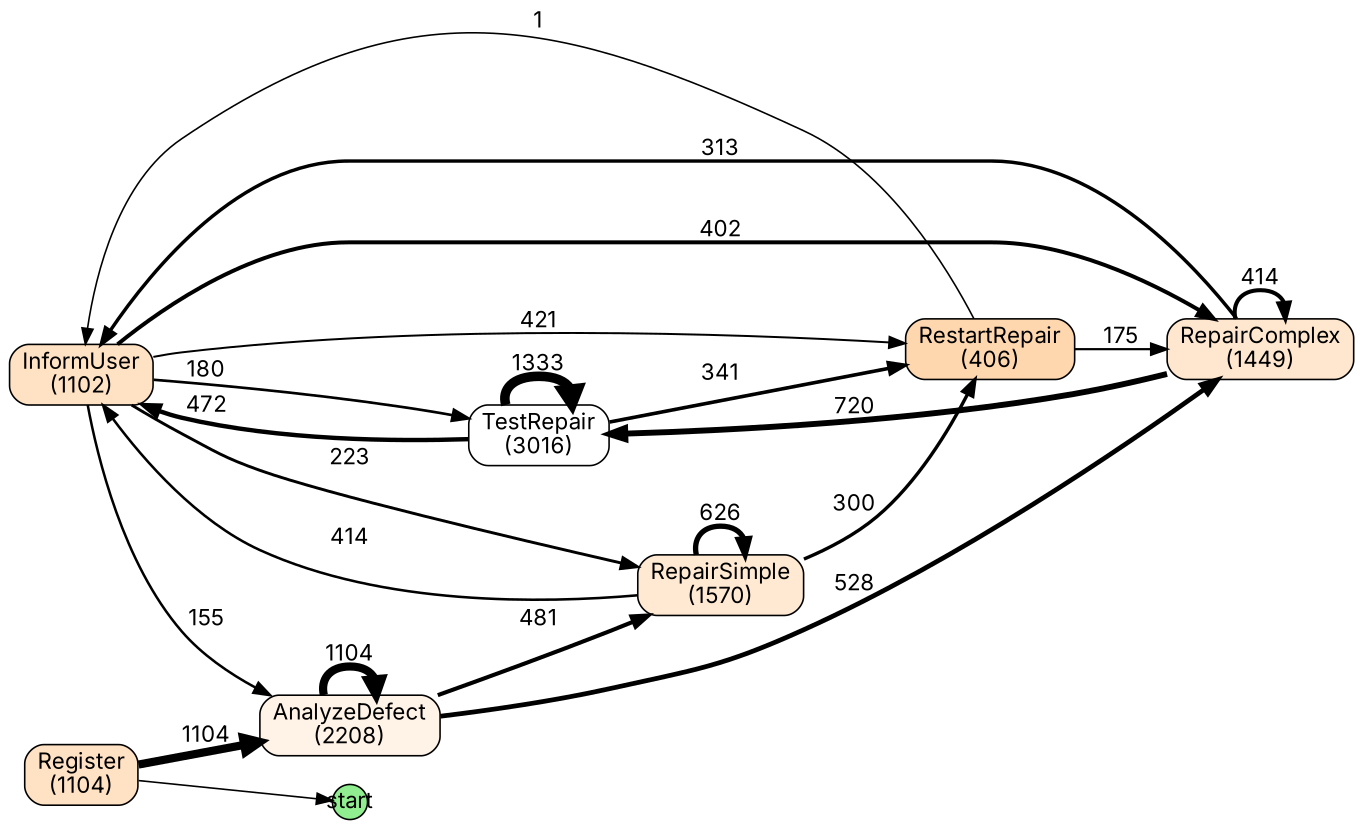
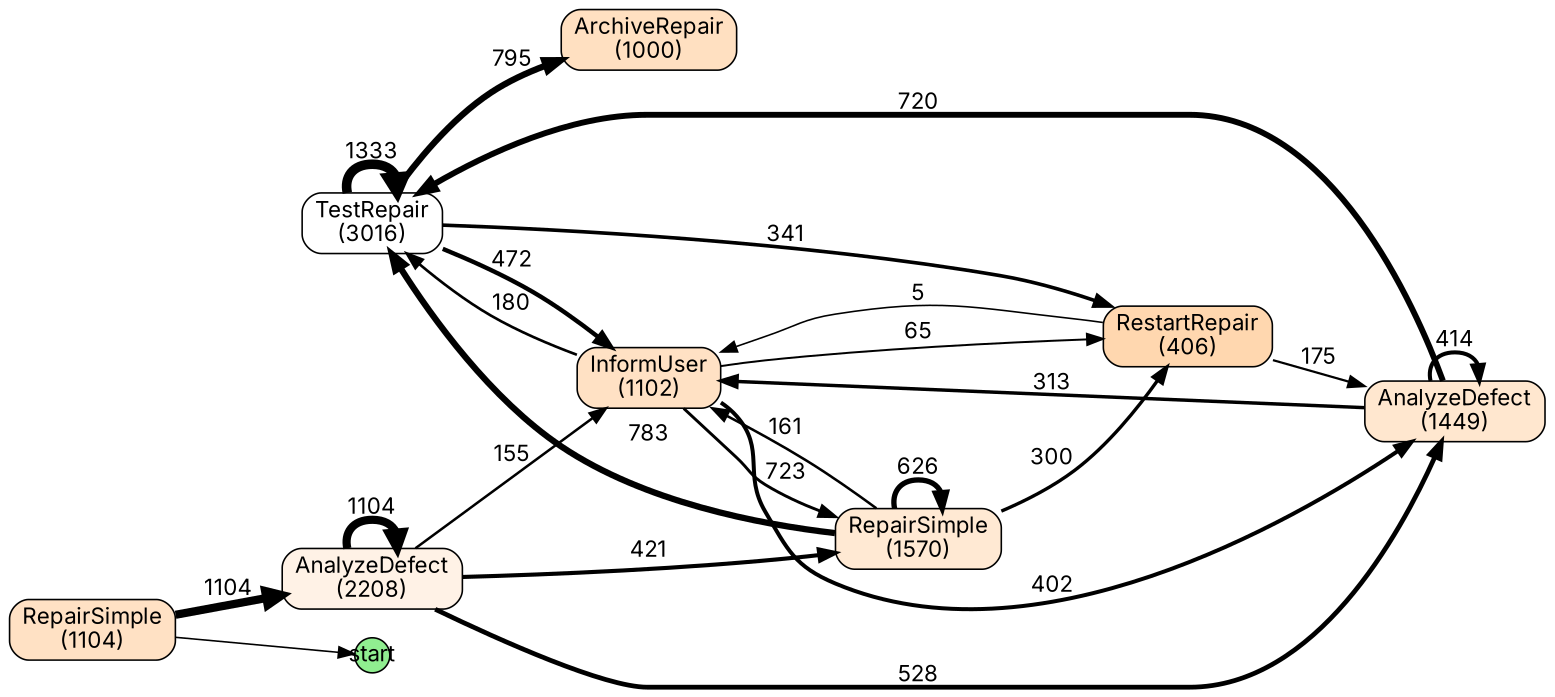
(539, 22) -> (918, 294)
none -> (649, 40)
(539, 321) -> (918, 332)
(1260, 349) -> (1455, 411)
(350, 458) -> (786, 473)
none -> (582, 459)
(350, 538) -> (786, 428)
(140, 567) -> (504, 483)
(539, 619) -> (649, 551)
(81, 775) -> (92, 630)
